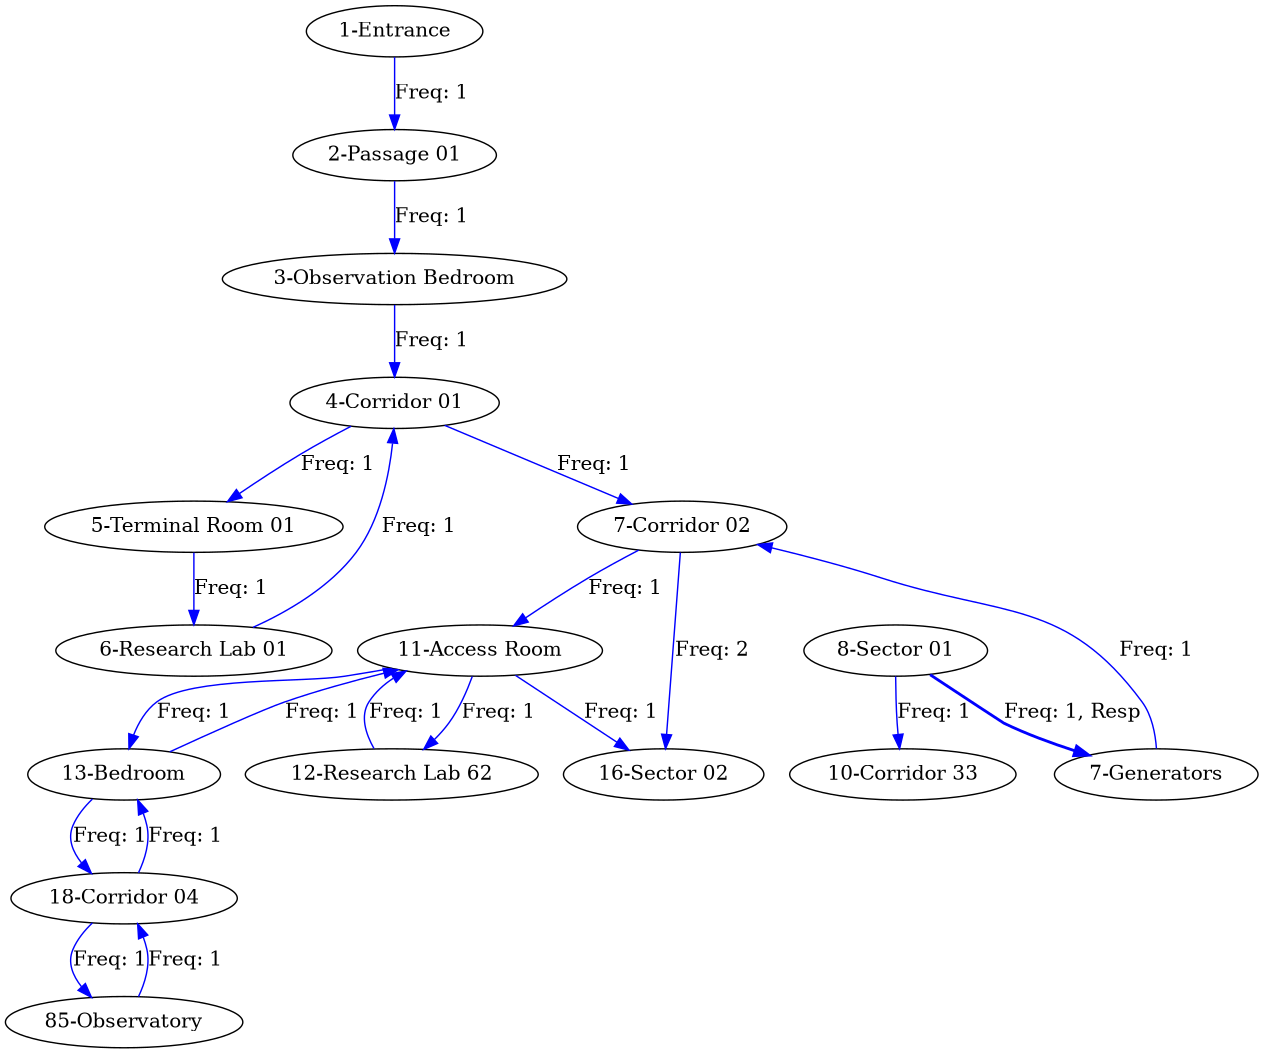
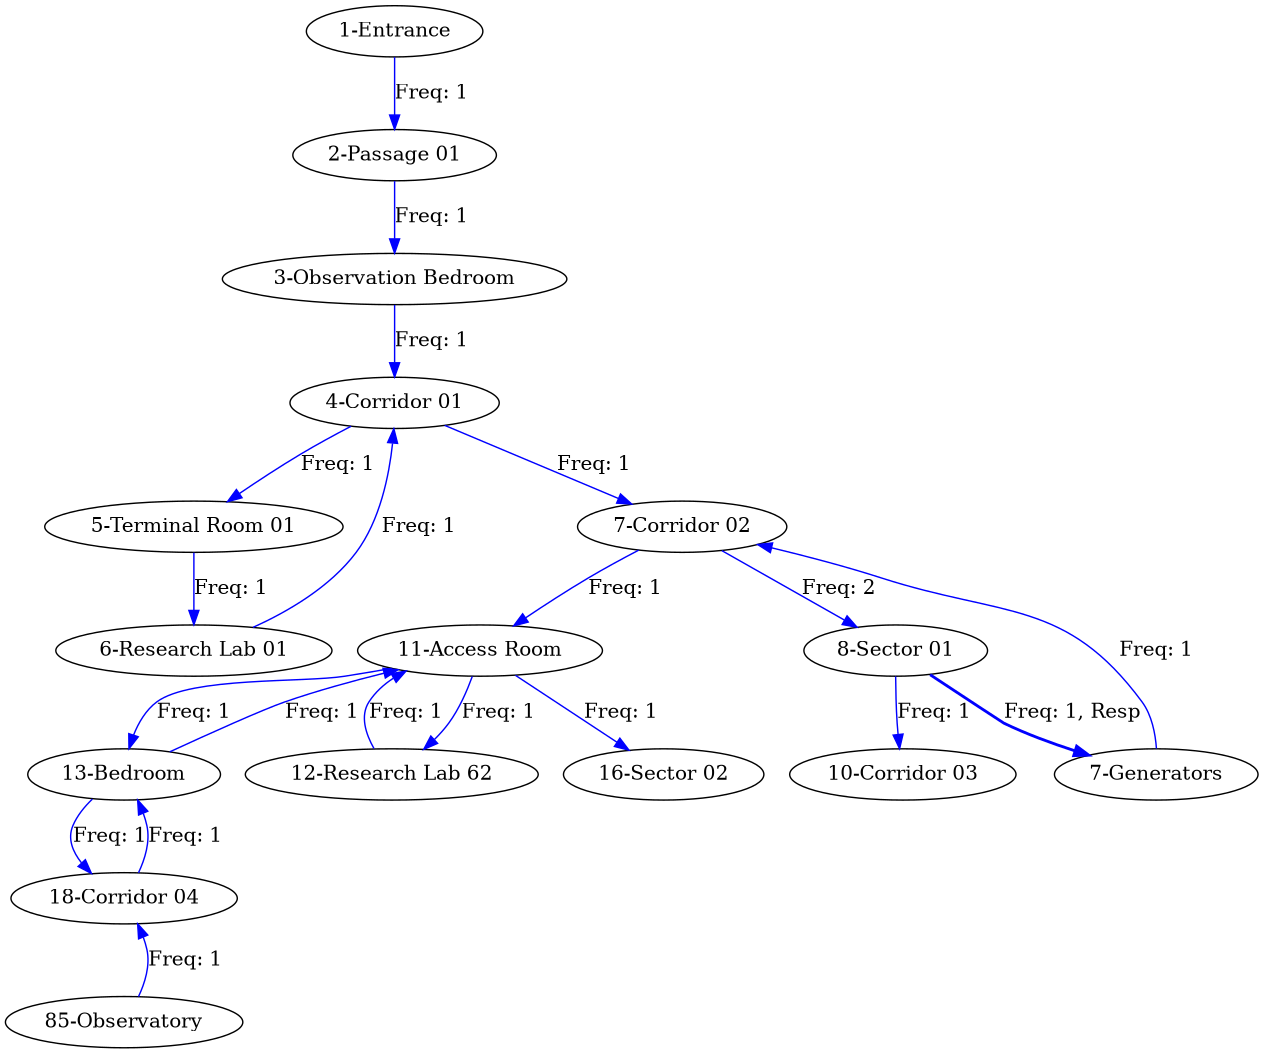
(673, 643) -> (783, 585)
(903, 774) -> (903, 774)
(72, 953) -> none
